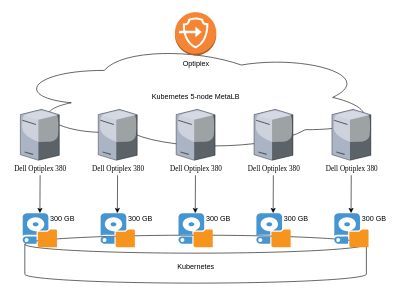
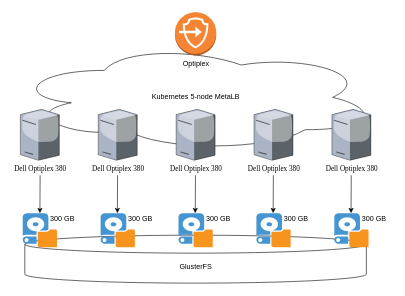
(196, 267) -> (196, 267)
